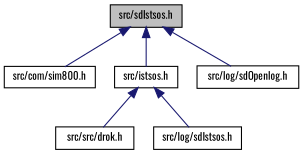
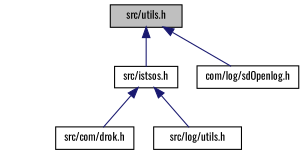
(146, 16) -> (146, 16)
(50, 77) -> none
(248, 77) -> (248, 77)
(95, 138) -> (95, 138)
(198, 138) -> (198, 138)
